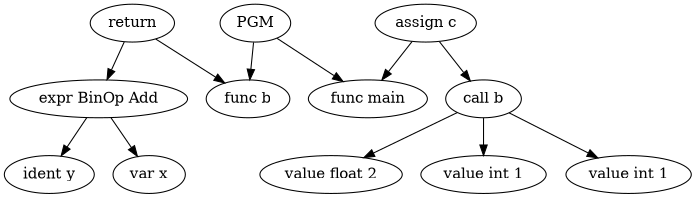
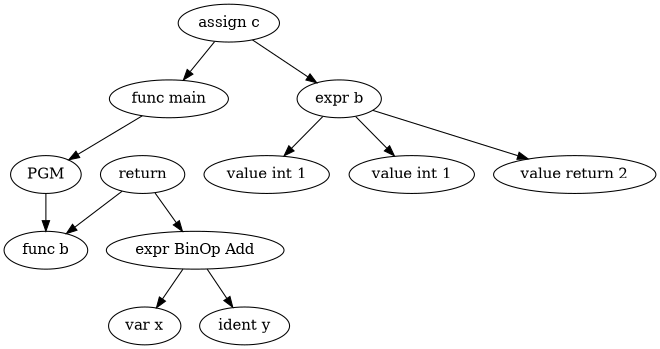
(305, 57) -> (110, 135)
(484, 99) -> (339, 99)
(331, 175) -> (575, 175)
